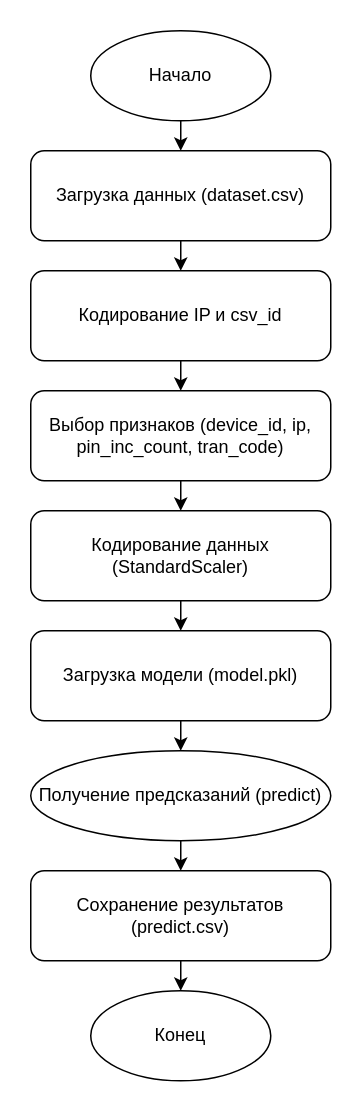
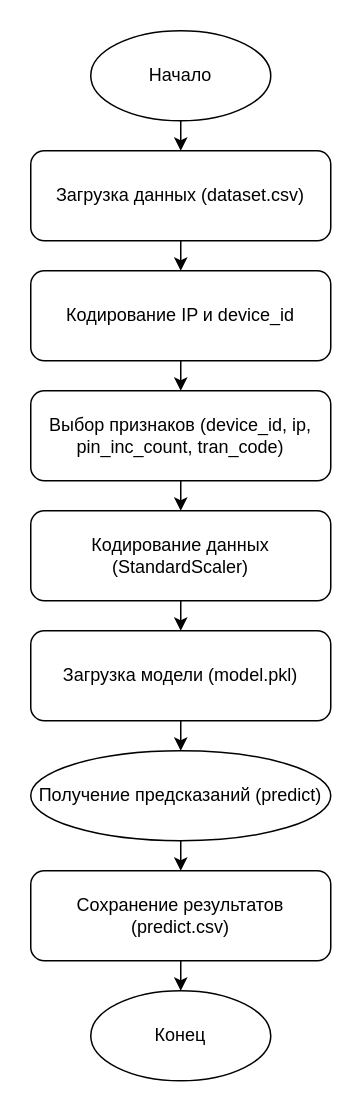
(181, 316) -> (181, 316)
